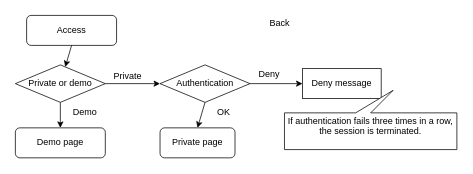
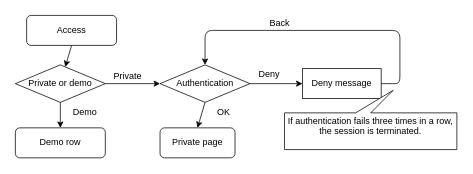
none -> (303, 30)
(60, 143) -> (60, 143)
